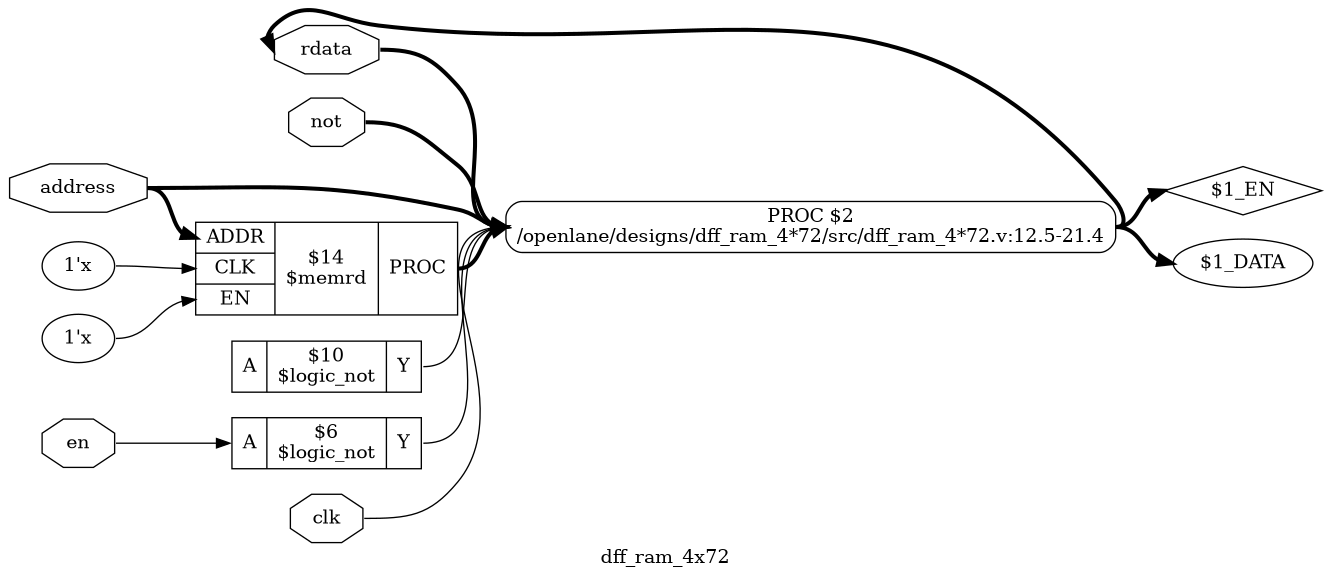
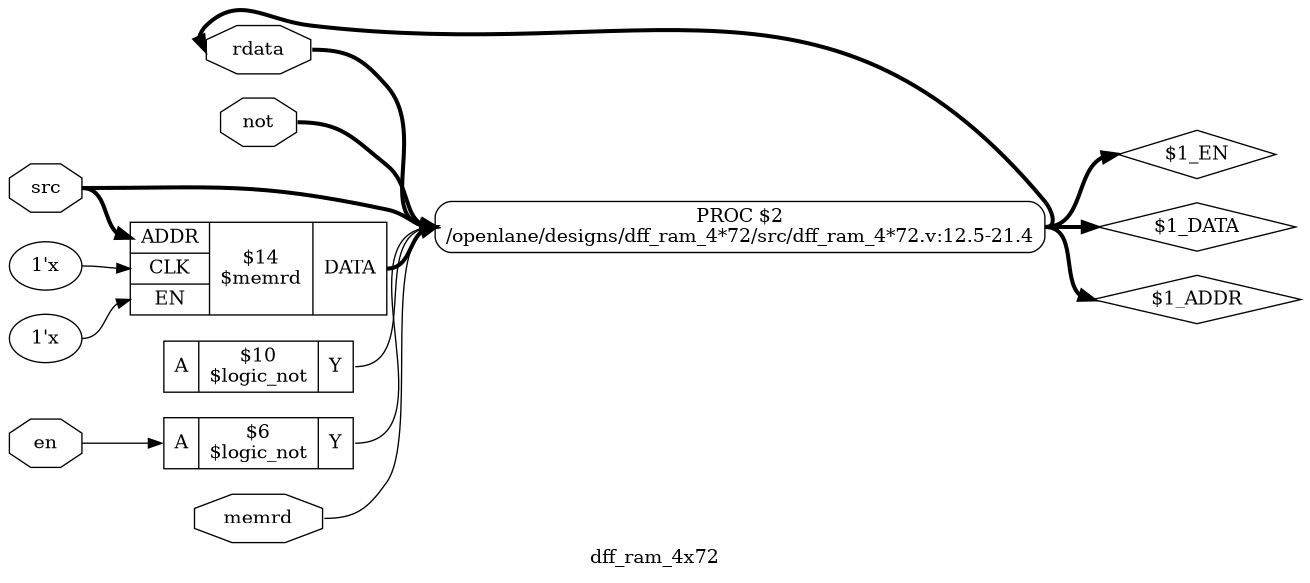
(78, 188) -> (46, 188)
(1243, 263) -> (1197, 227)
(418, 268) -> (350, 268)
none -> (1197, 300)
(327, 518) -> (259, 518)
